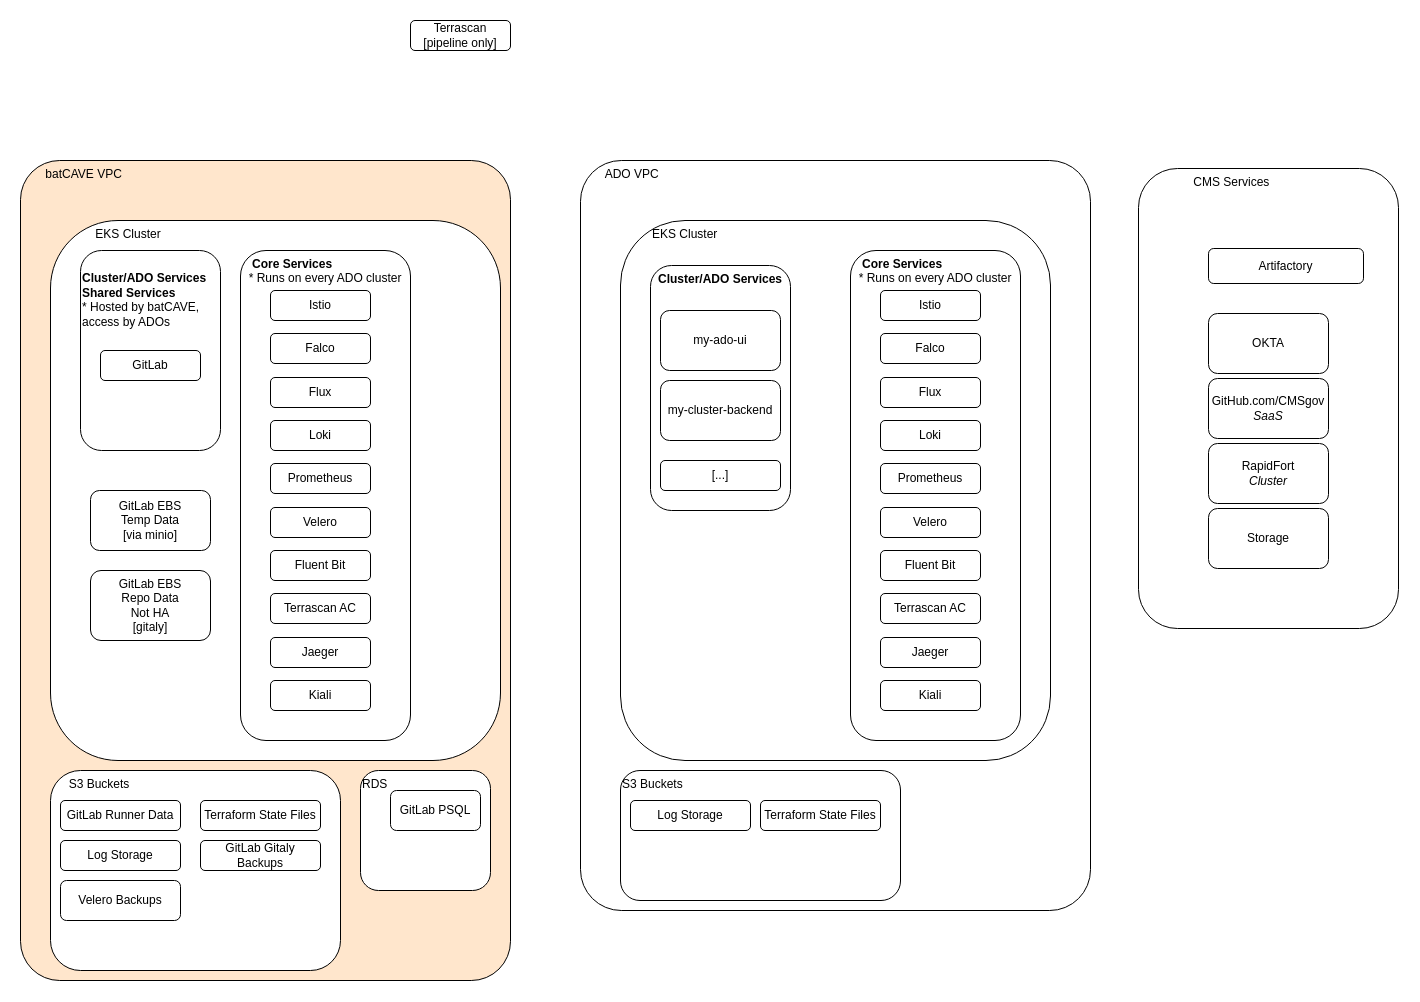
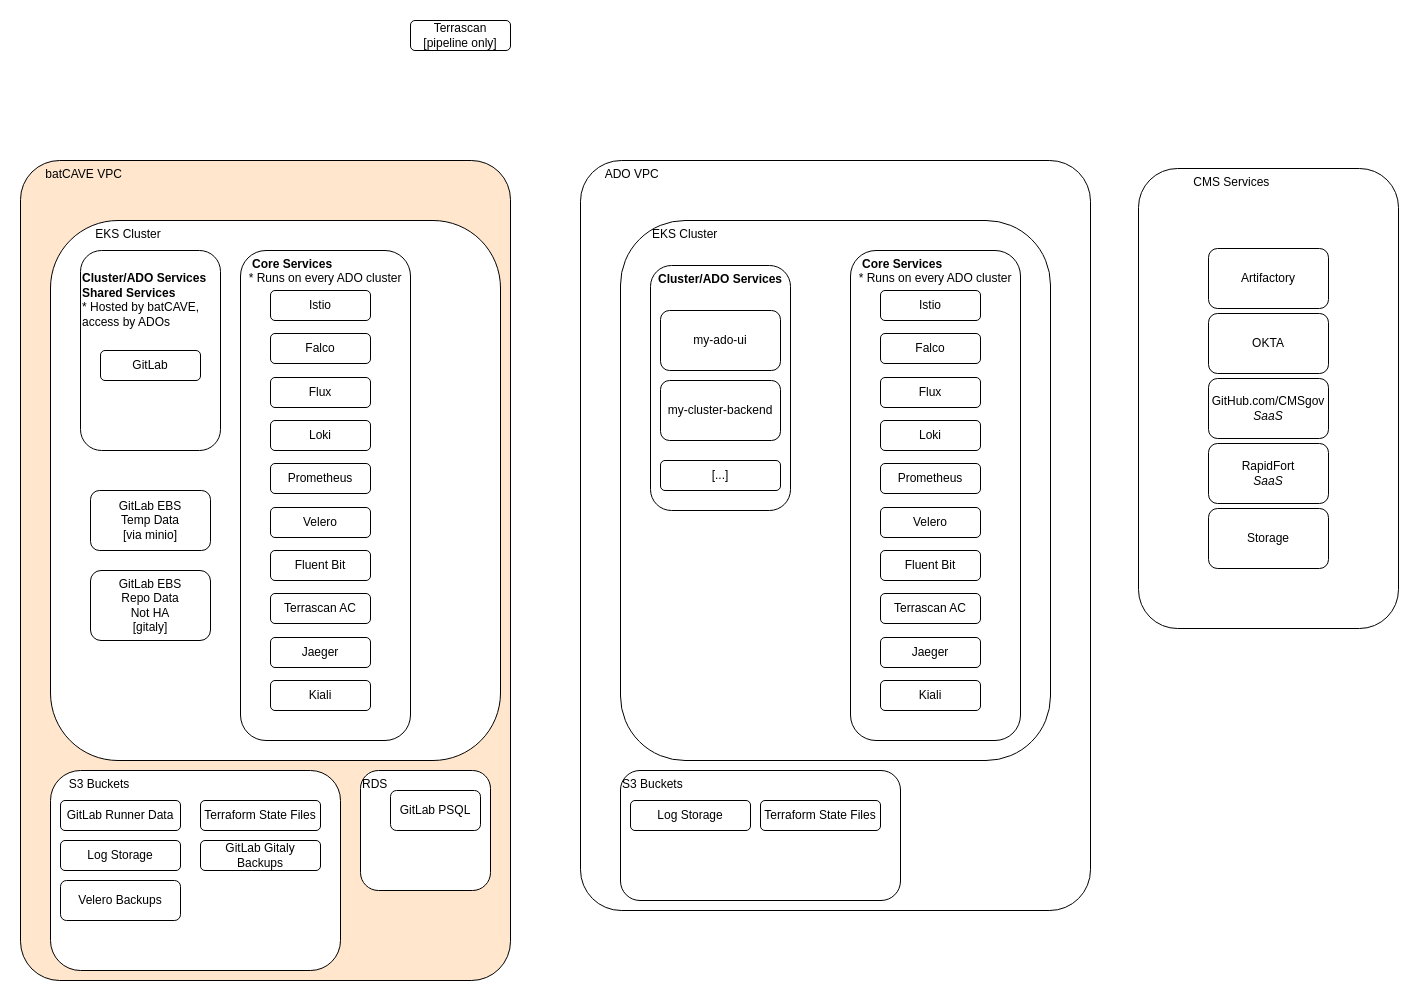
(1286, 266) -> (1269, 279)
(1269, 474) -> (1269, 474)
